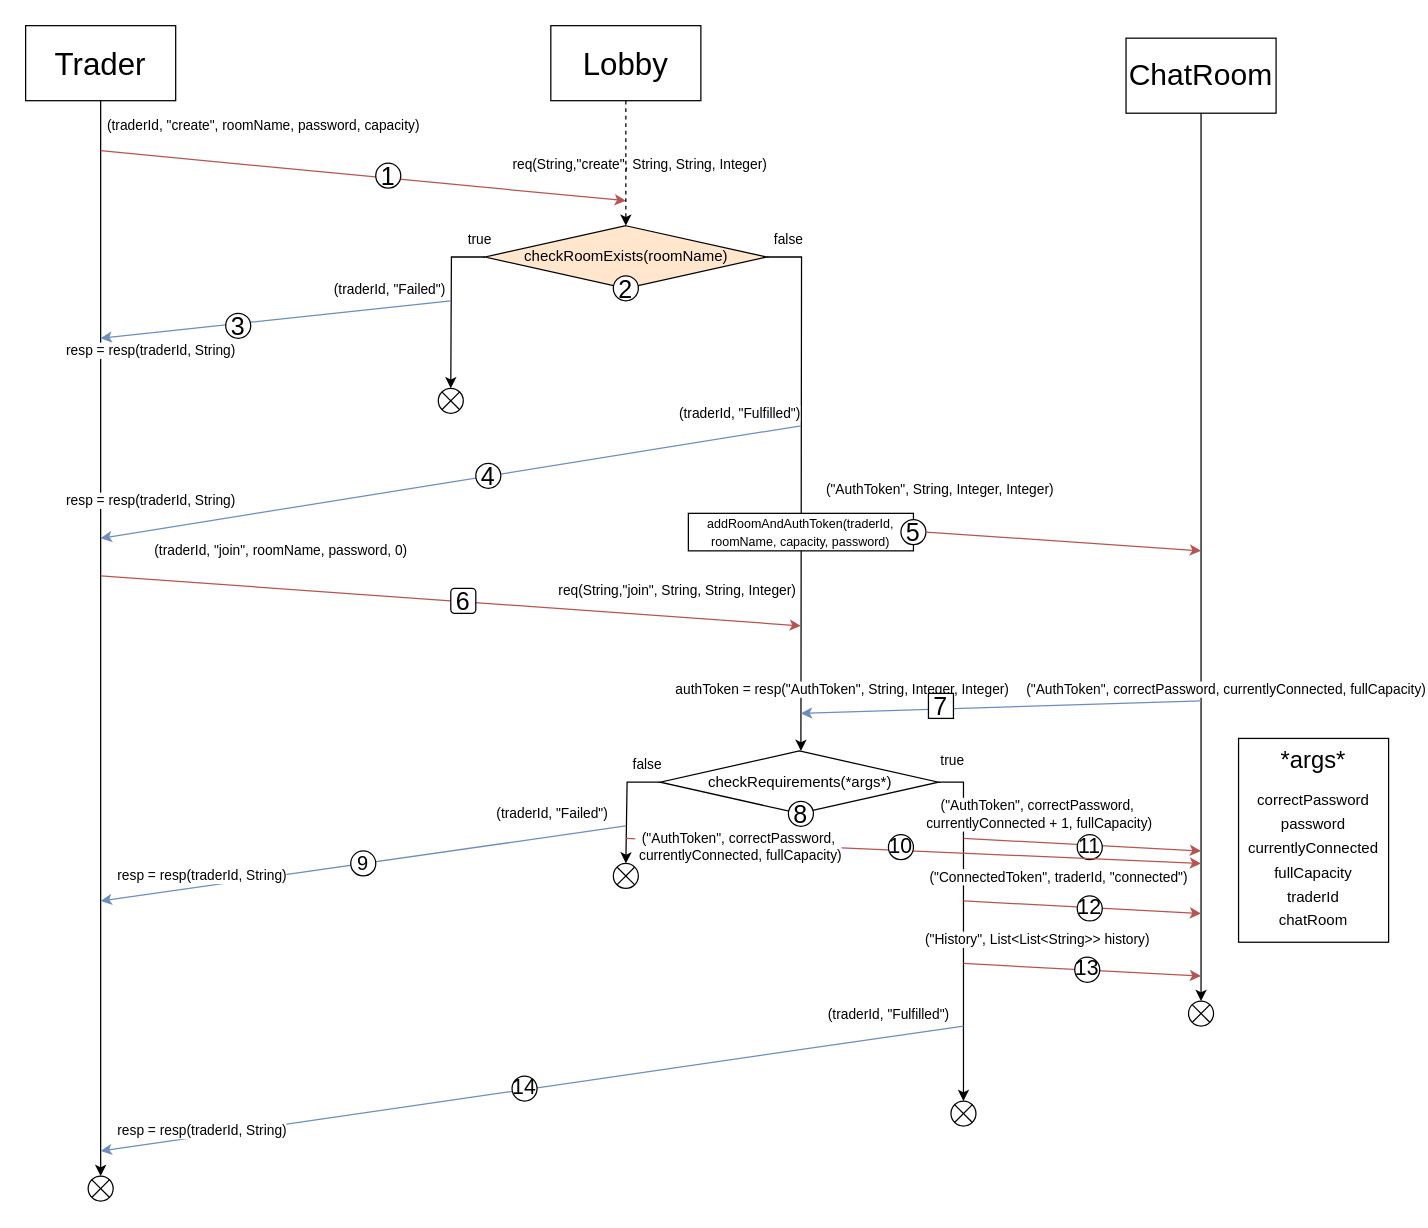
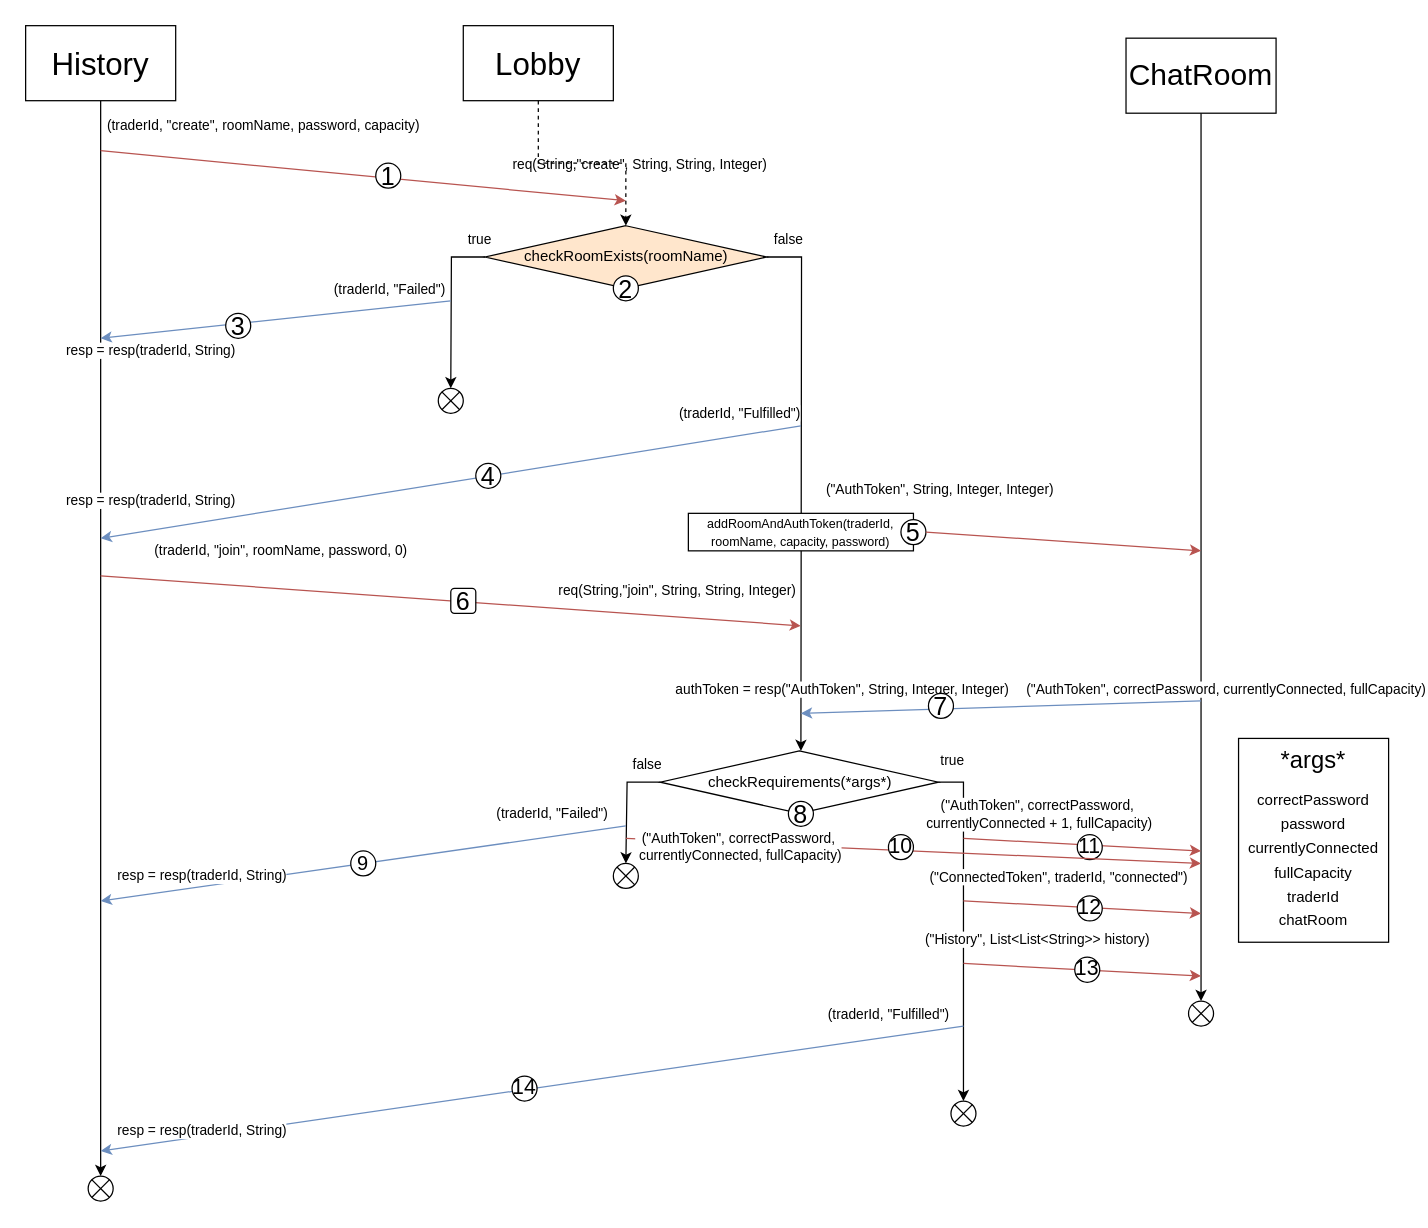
(101, 63) -> (101, 63)
(626, 63) -> (538, 63)
(941, 706) -> (941, 706)
